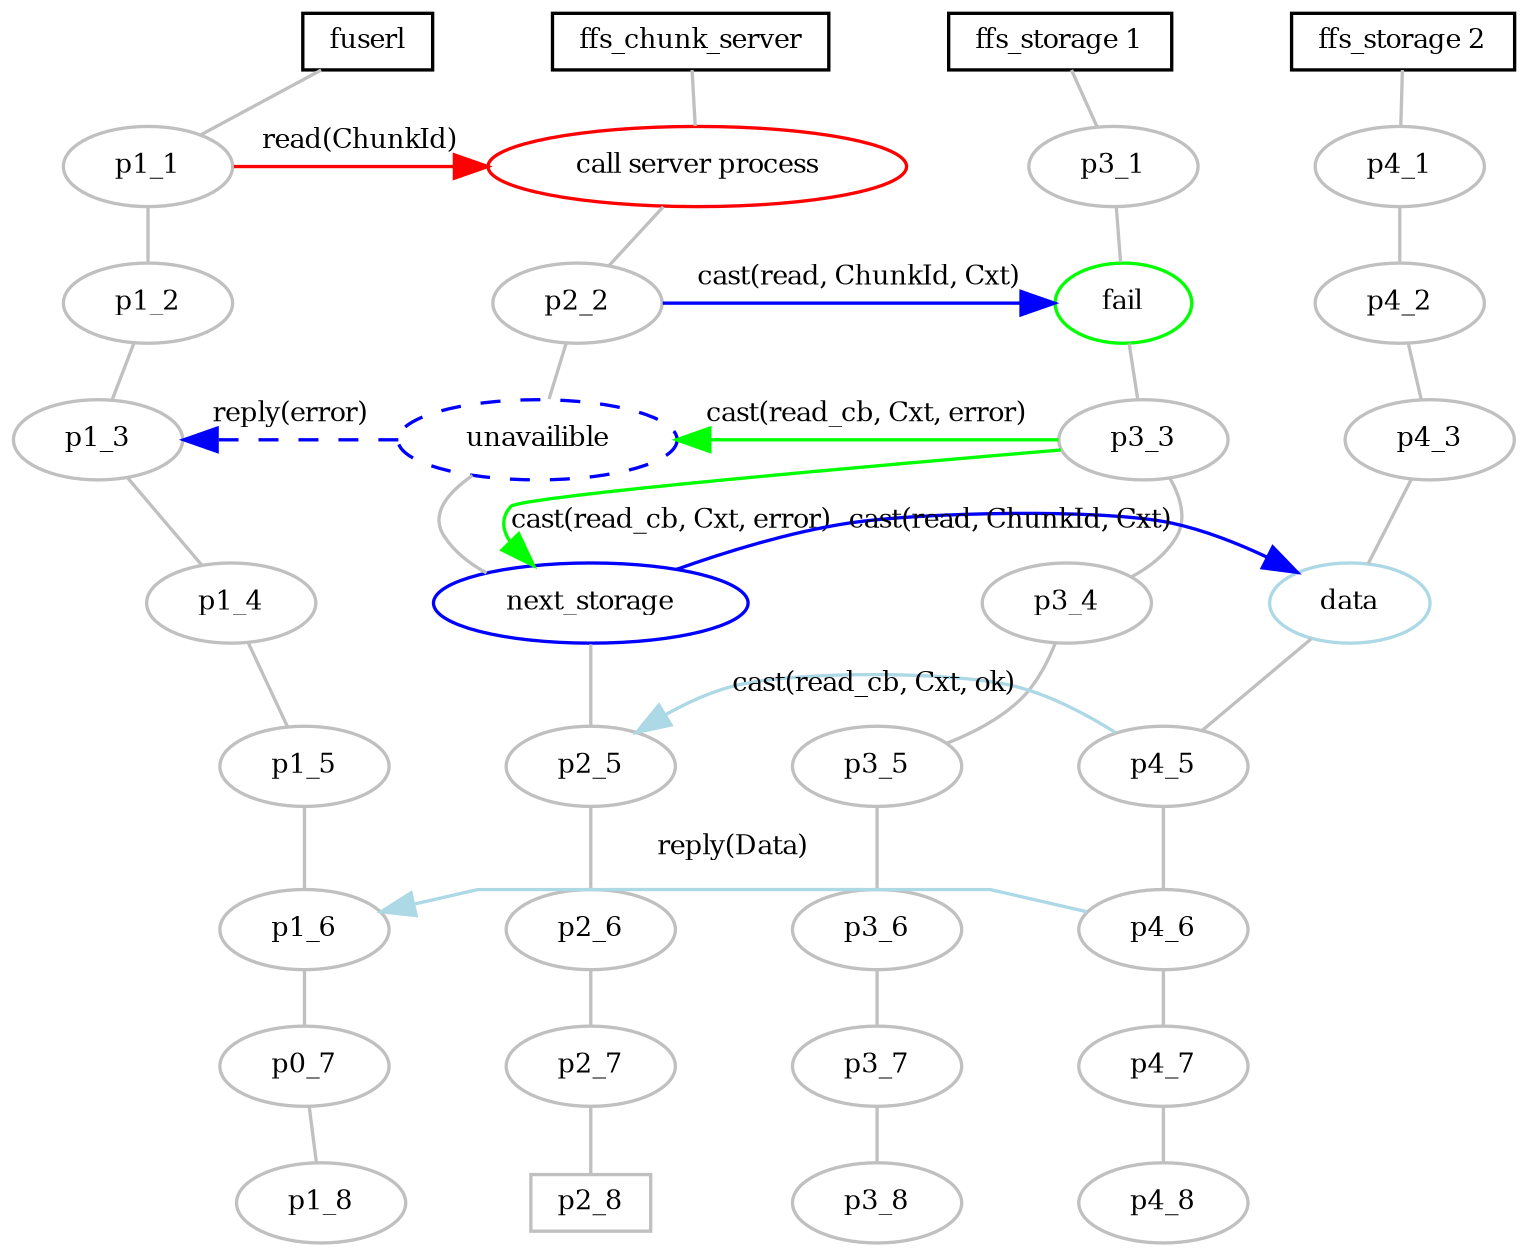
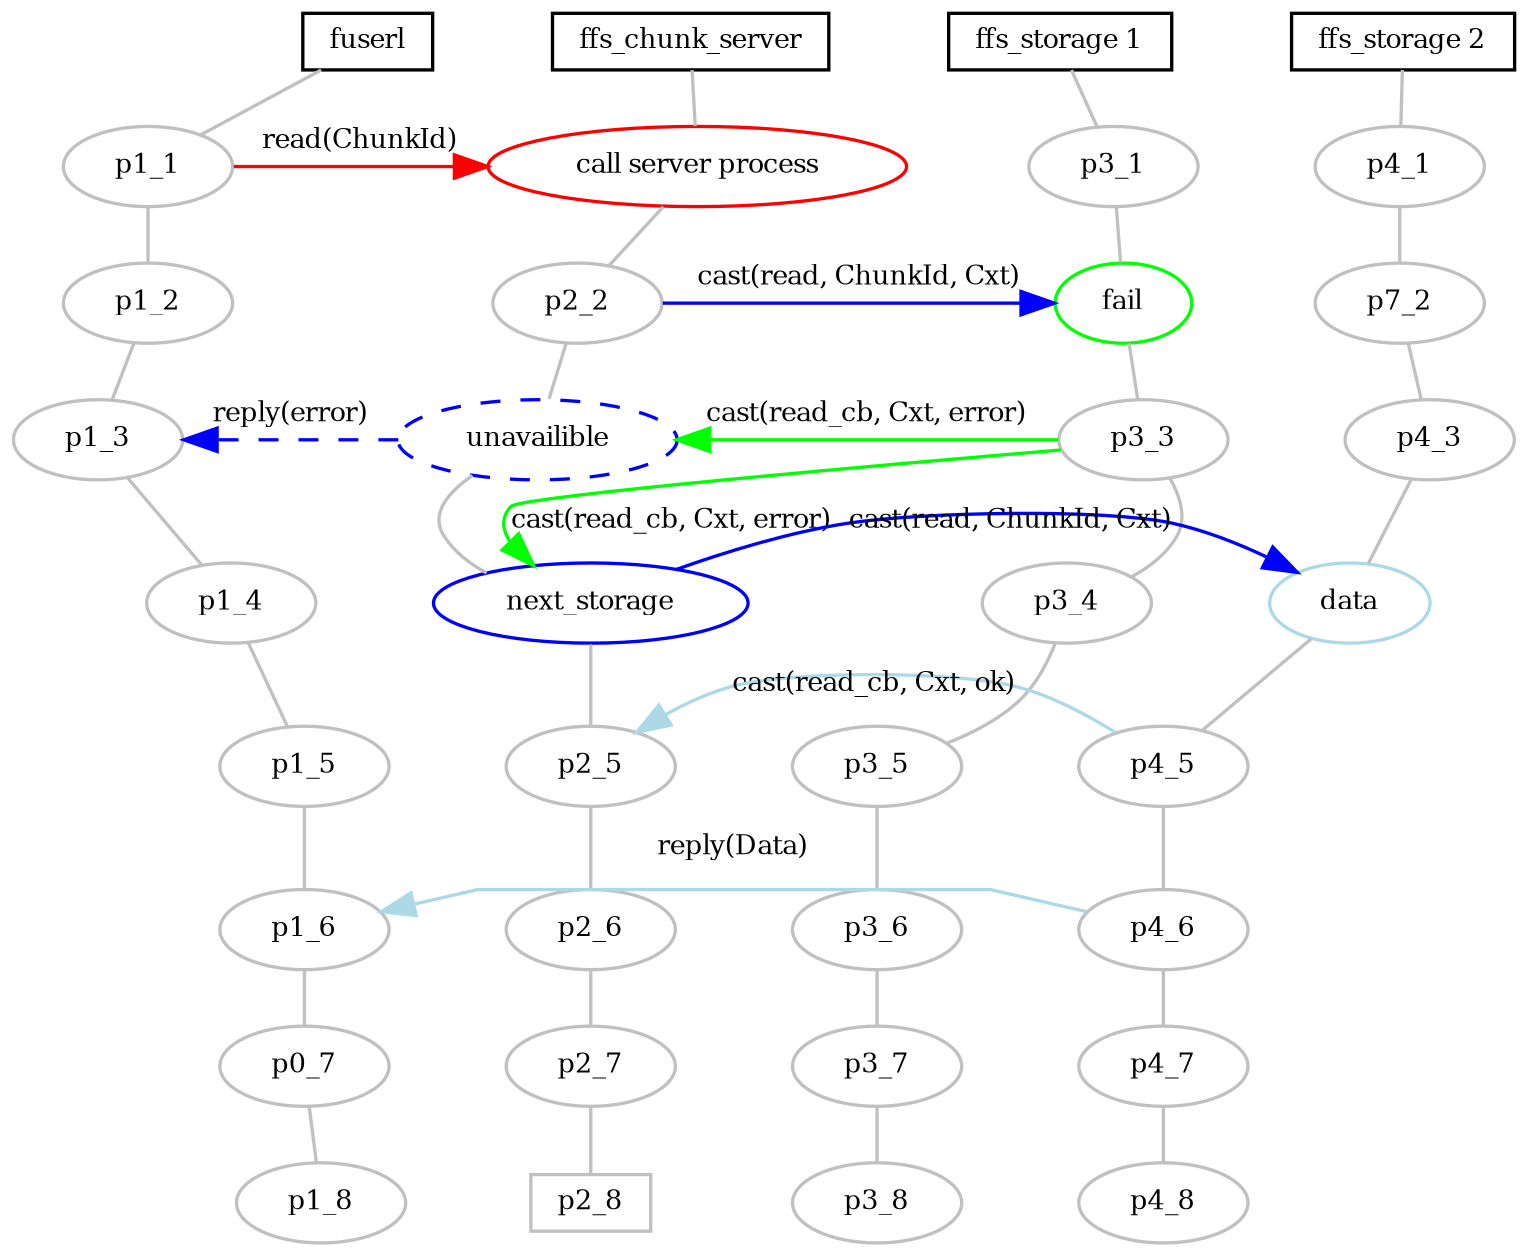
(1400, 303) -> (1400, 303)
